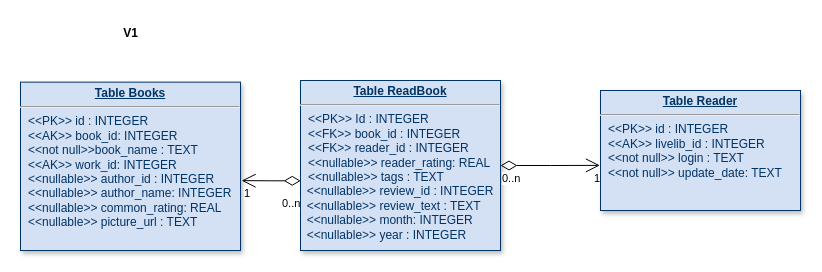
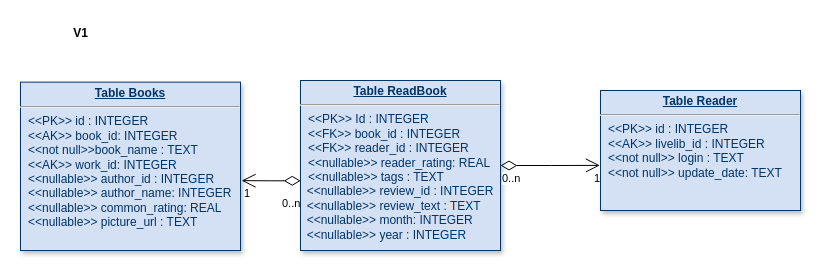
(131, 34) -> (81, 34)
